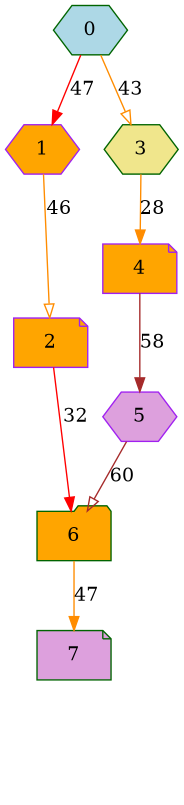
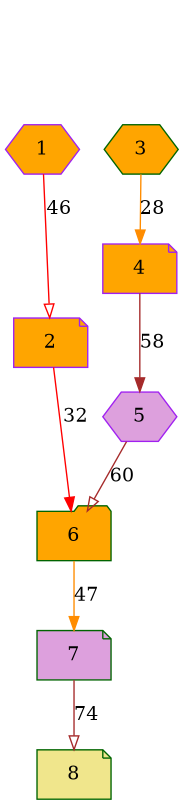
(90, 30) -> none
(141, 149) -> (141, 149)
(46, 239) -> (46, 239)
none -> (74, 775)
